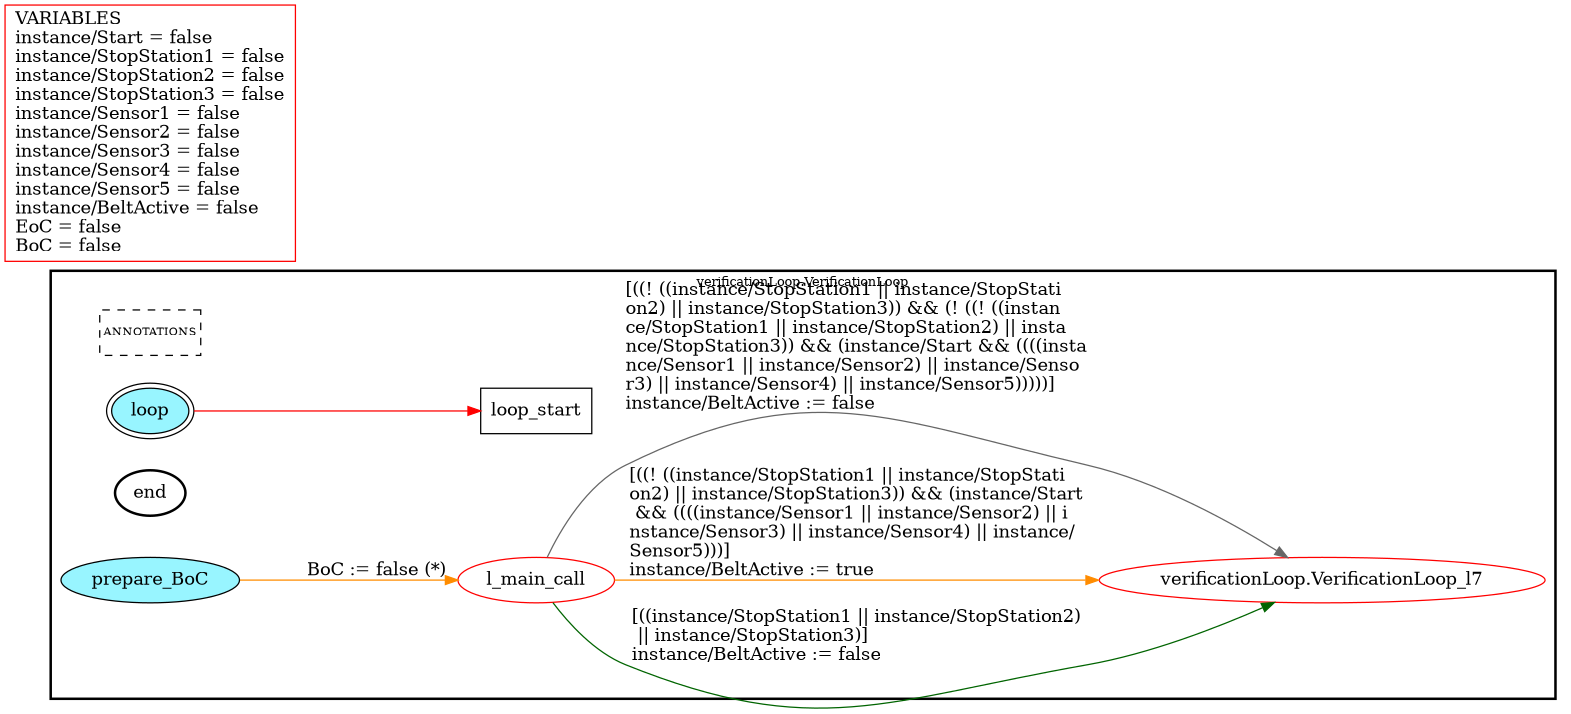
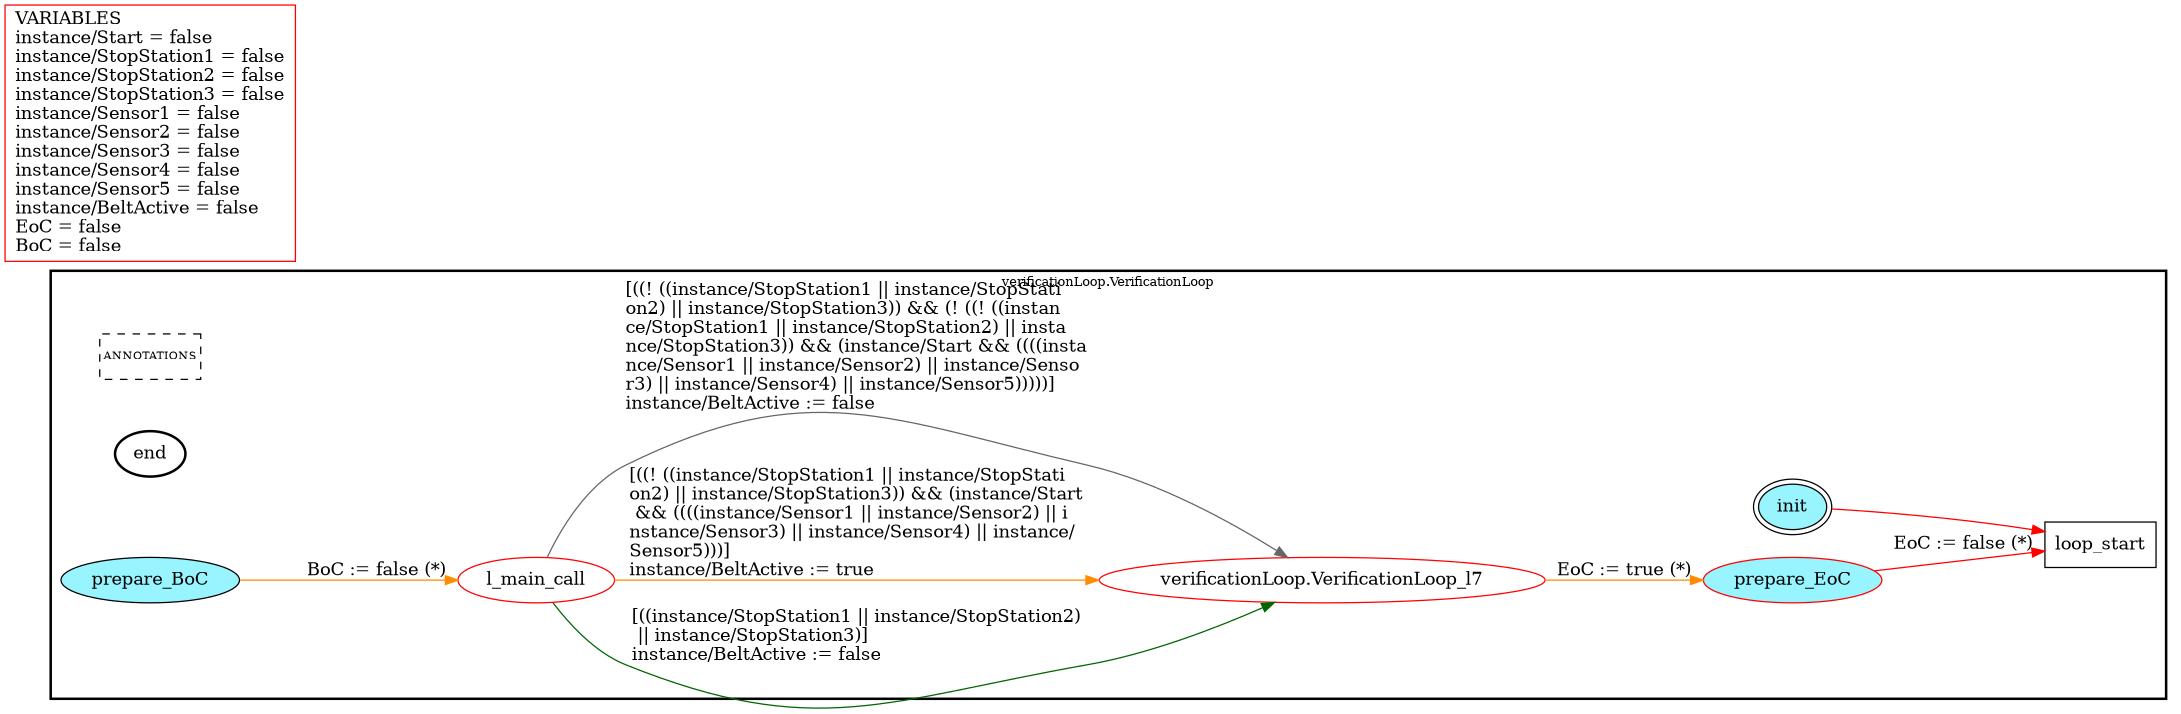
(150, 411) -> (1793, 507)
none -> (1793, 580)
